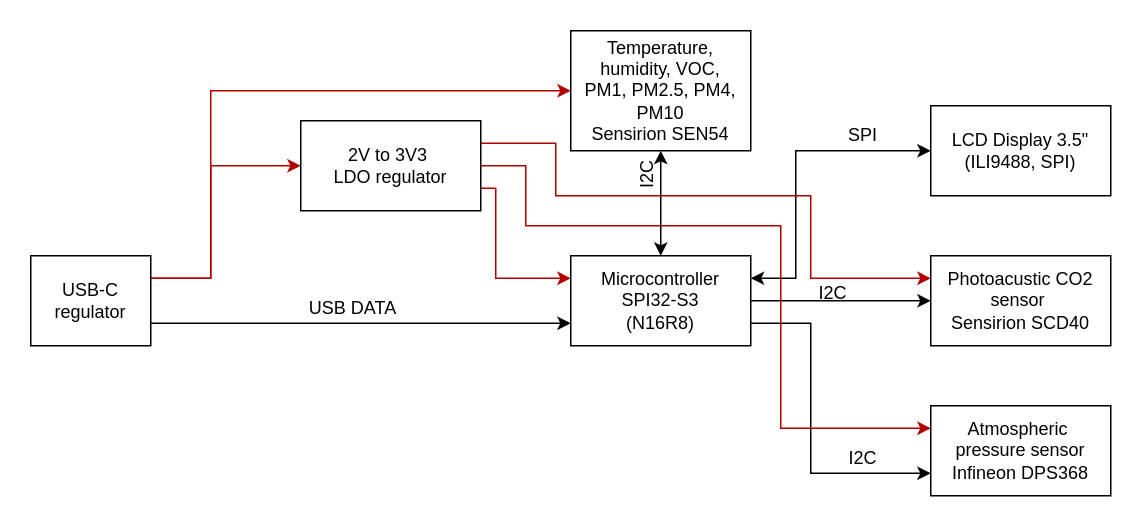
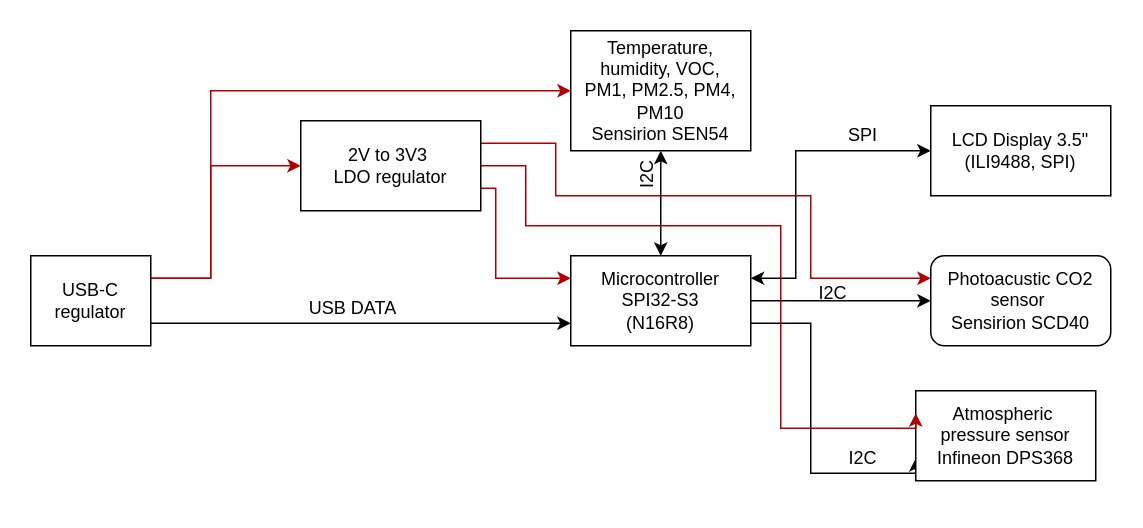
(1021, 301) -> (1021, 301)
(1021, 451) -> (1006, 436)
